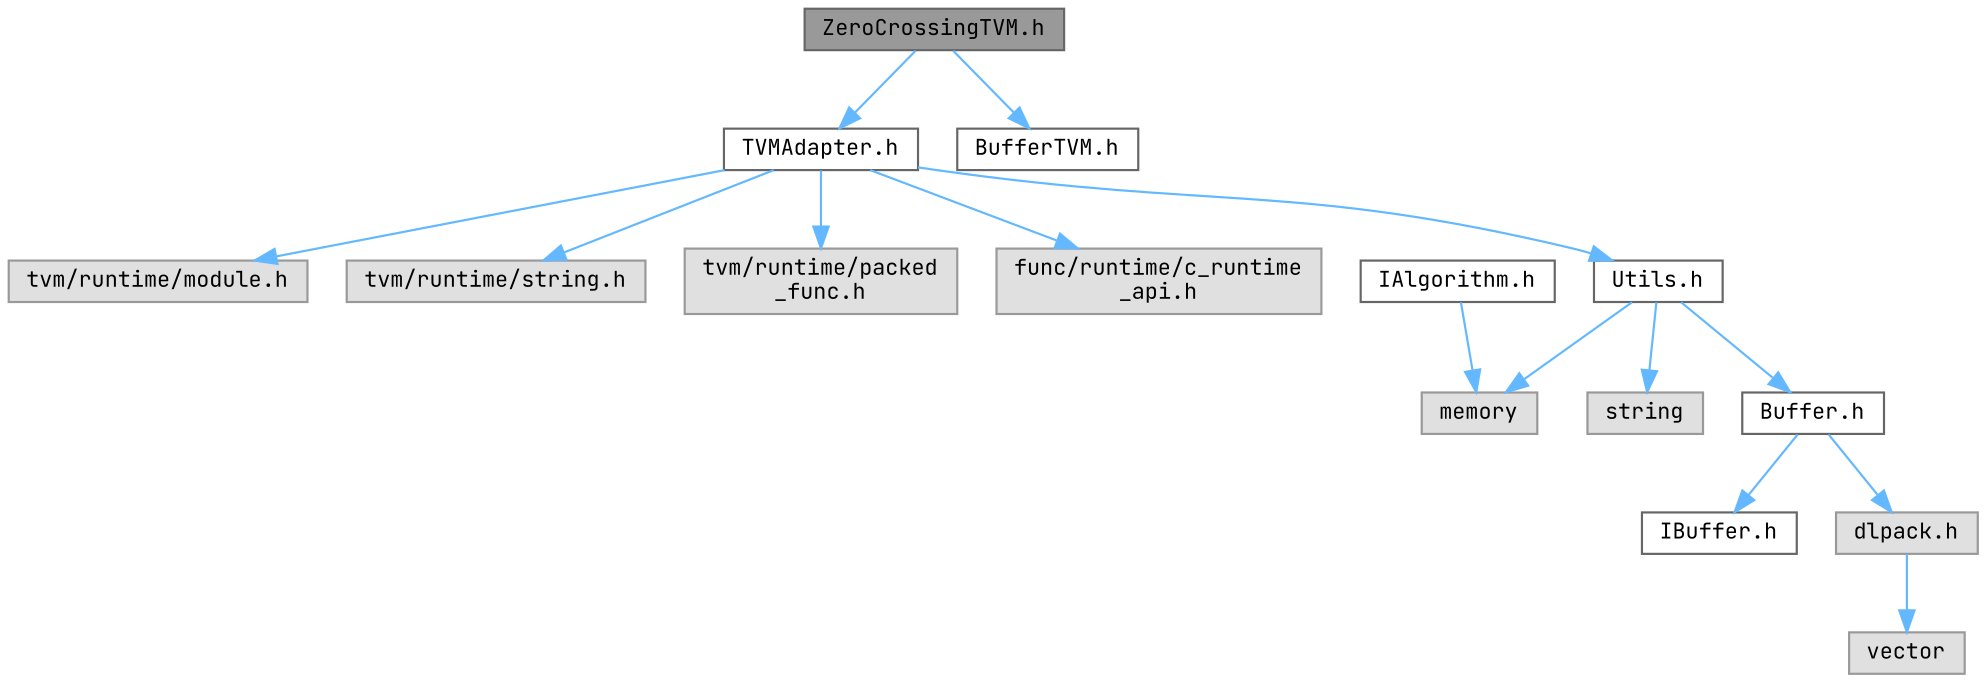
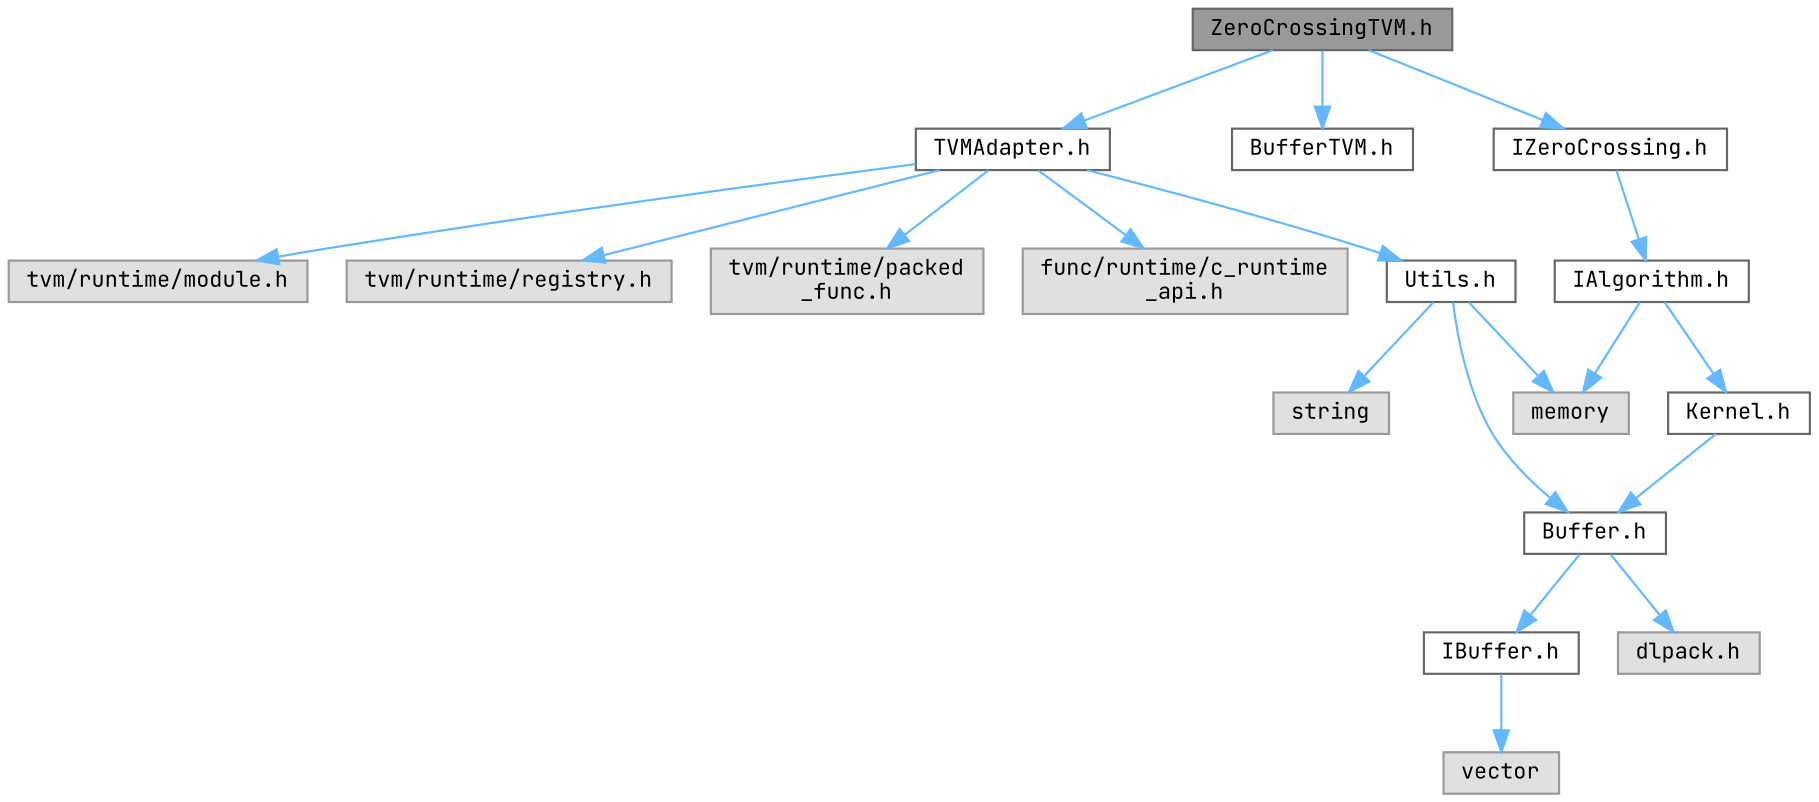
none -> (1610, 149)
(496, 281) -> (509, 281)
none -> (1739, 413)
(1907, 582) -> (1501, 702)
